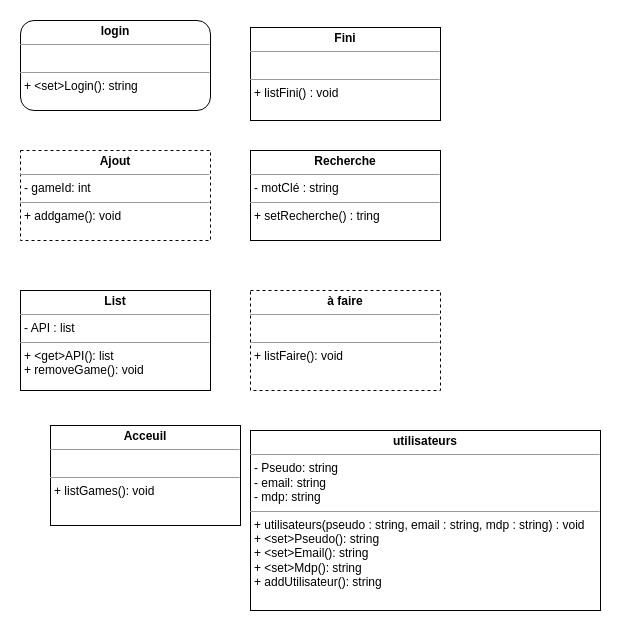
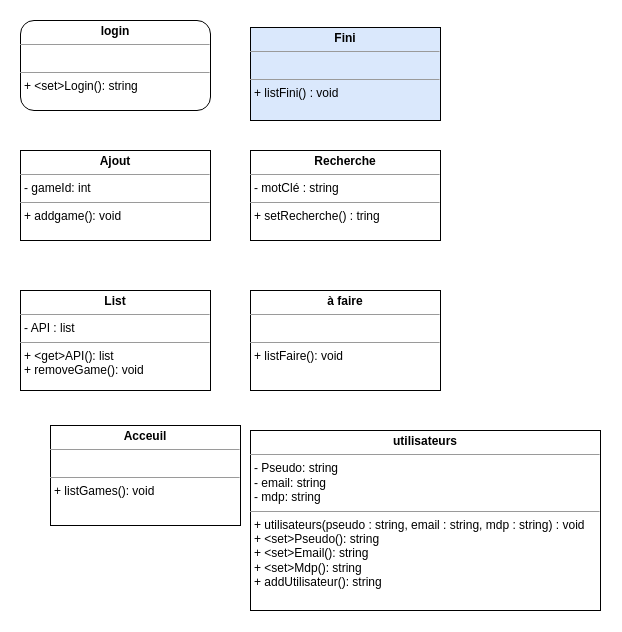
(346, 74) -> (346, 74)
(116, 196) -> (116, 196)
(346, 341) -> (346, 341)
